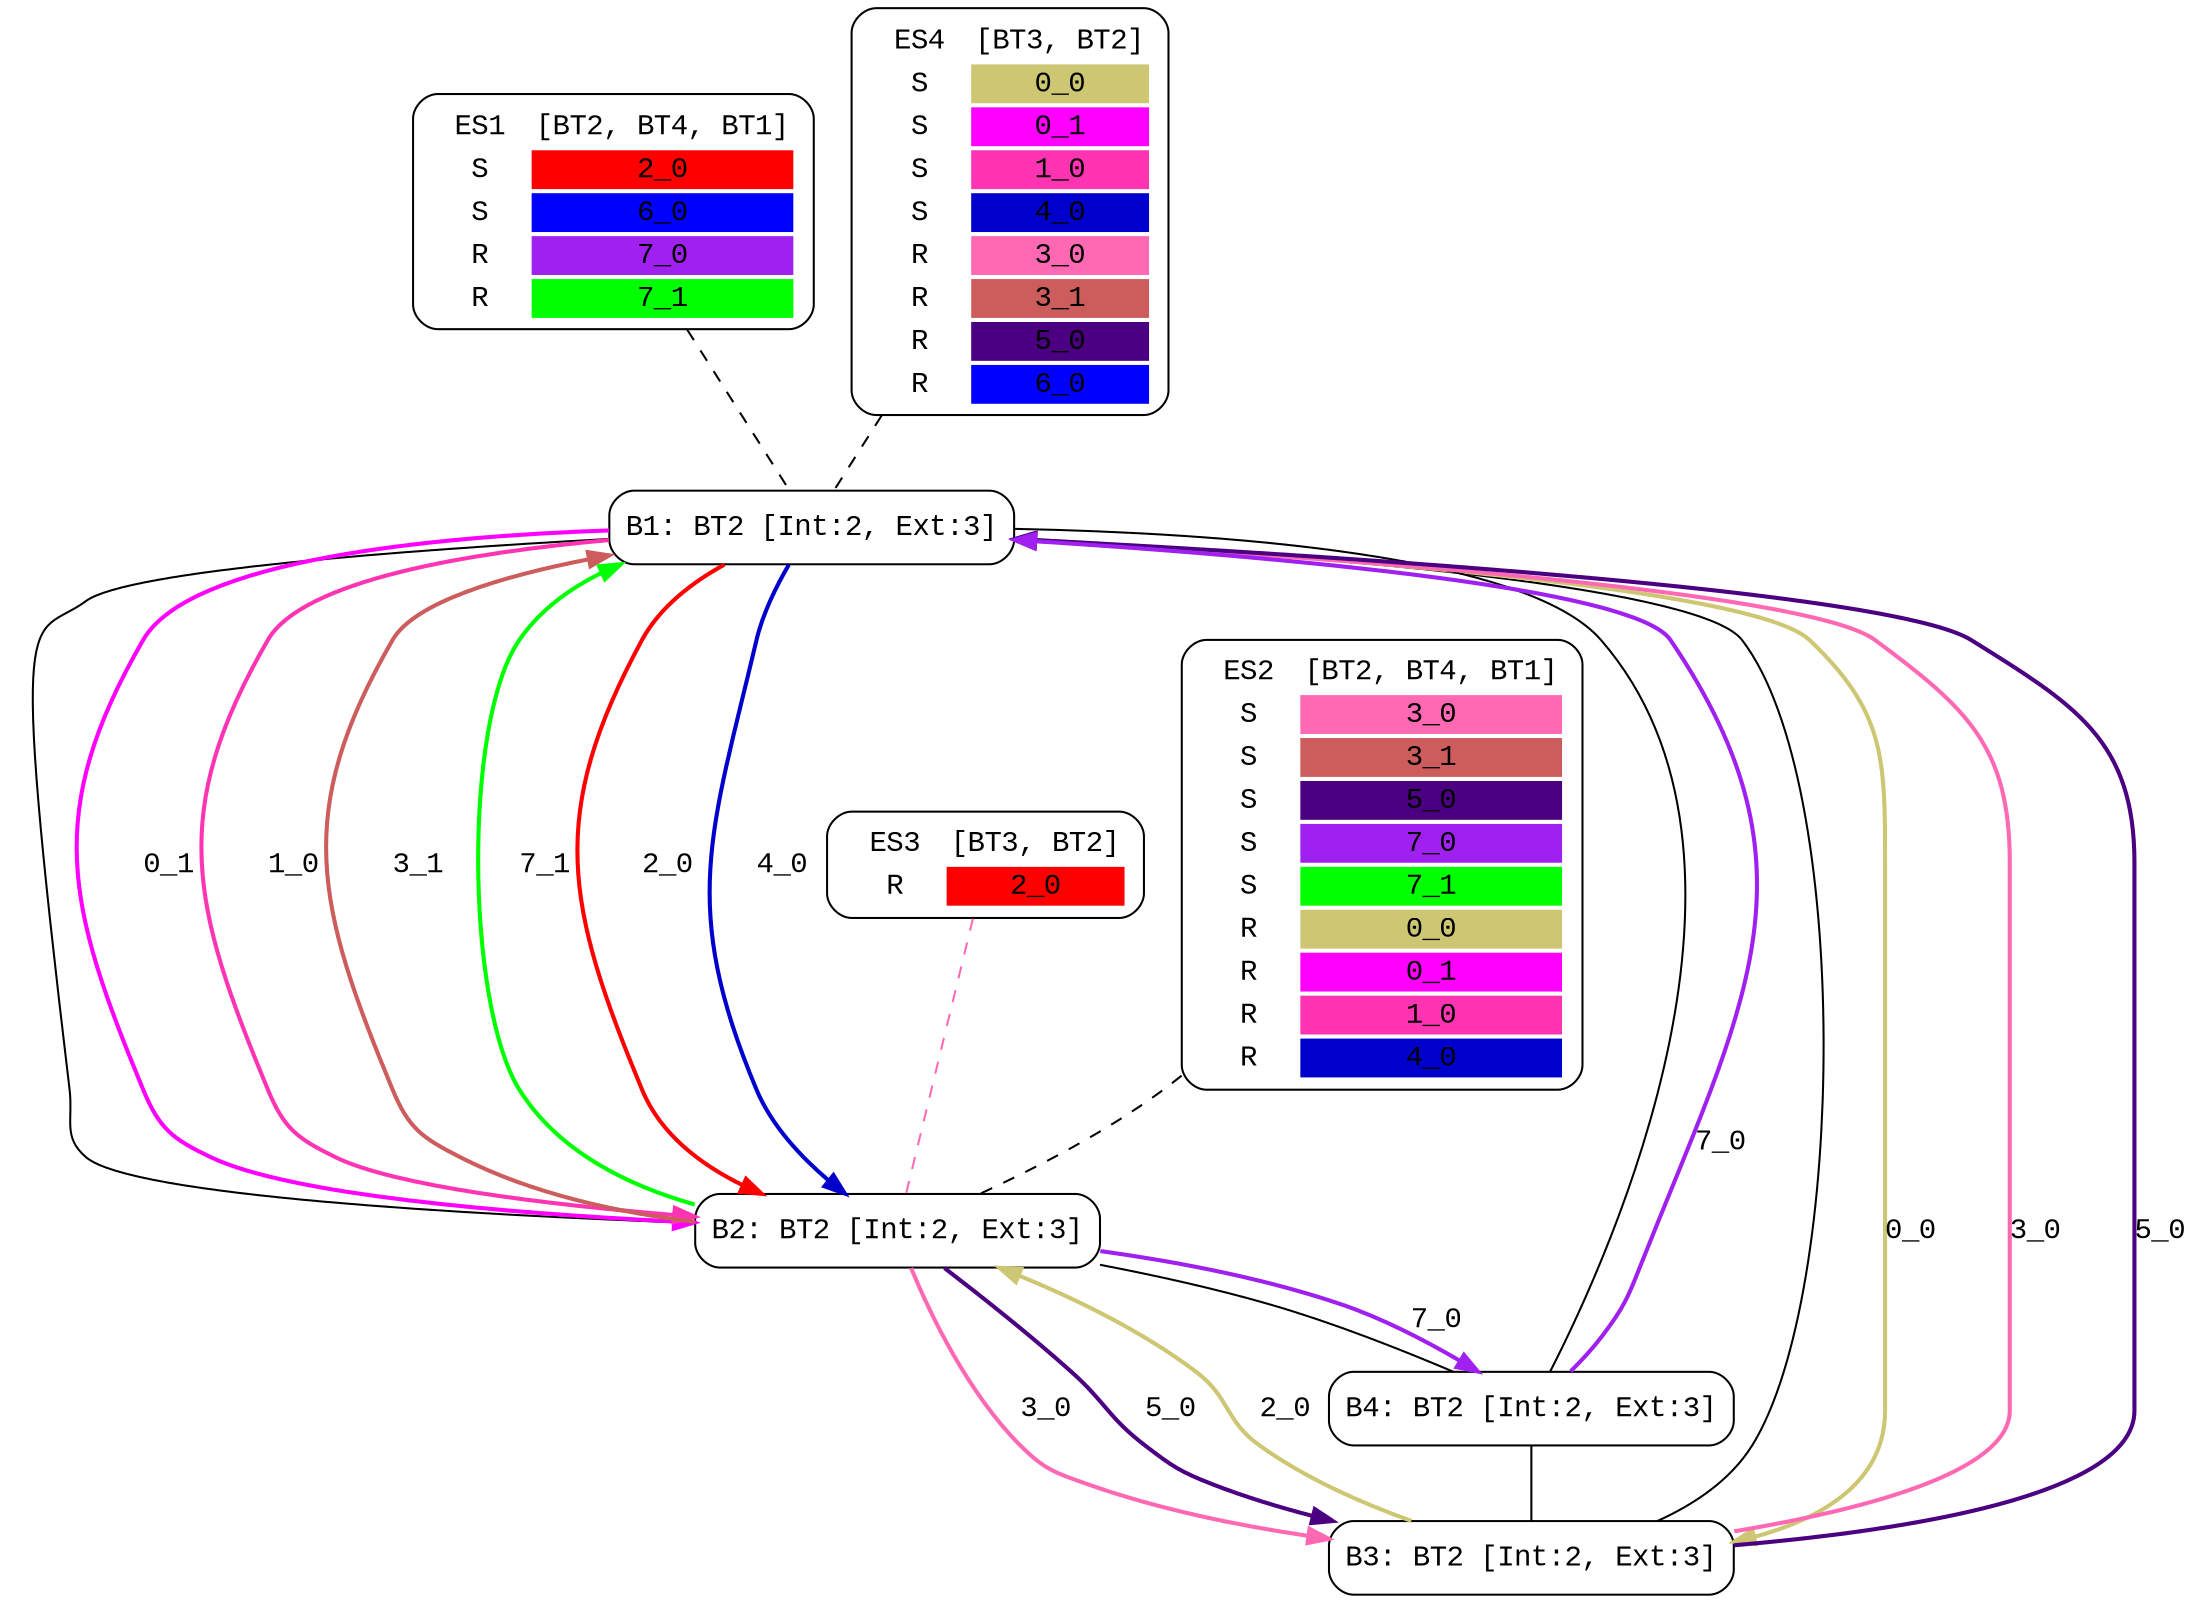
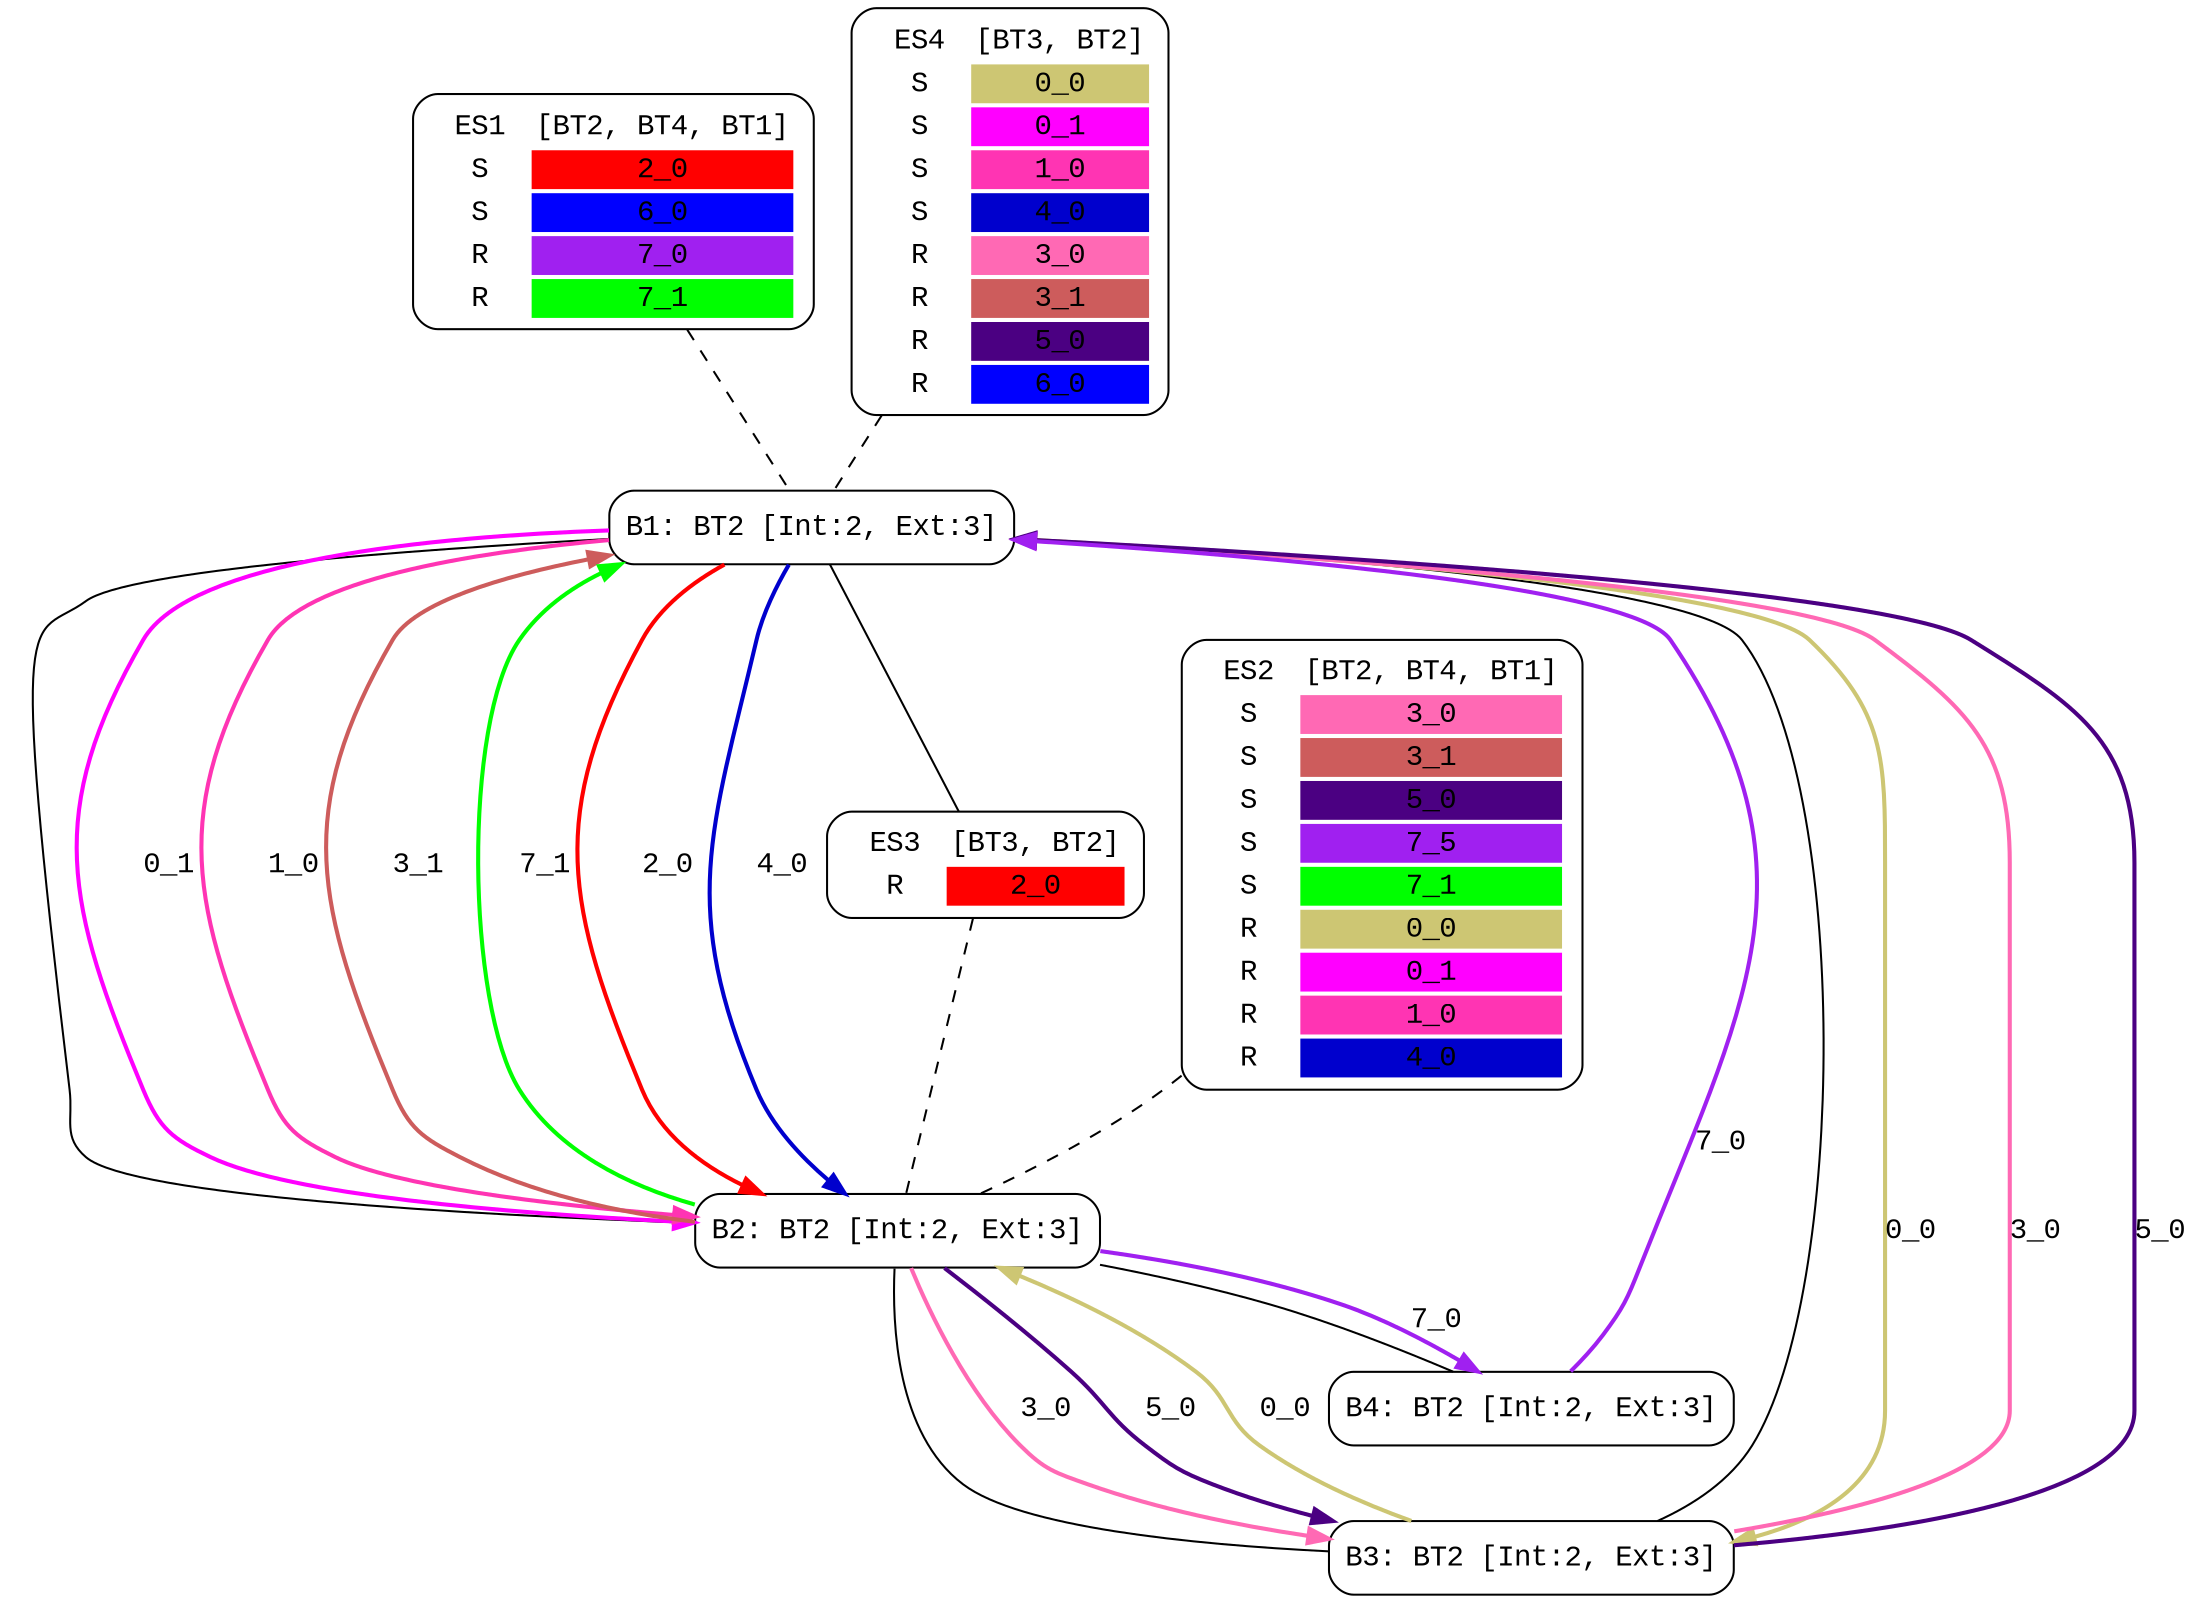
(1645, 711) -> (894, 688)
(1431, 842) -> (1431, 842)
(940, 1056) -> (940, 1056)
(1285, 1409) -> (1285, 1409)
(1531, 1483) -> (1027, 1512)
